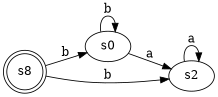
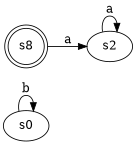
(62, 60) -> none
(146, 60) -> none
(108, 76) -> (68, 40)
